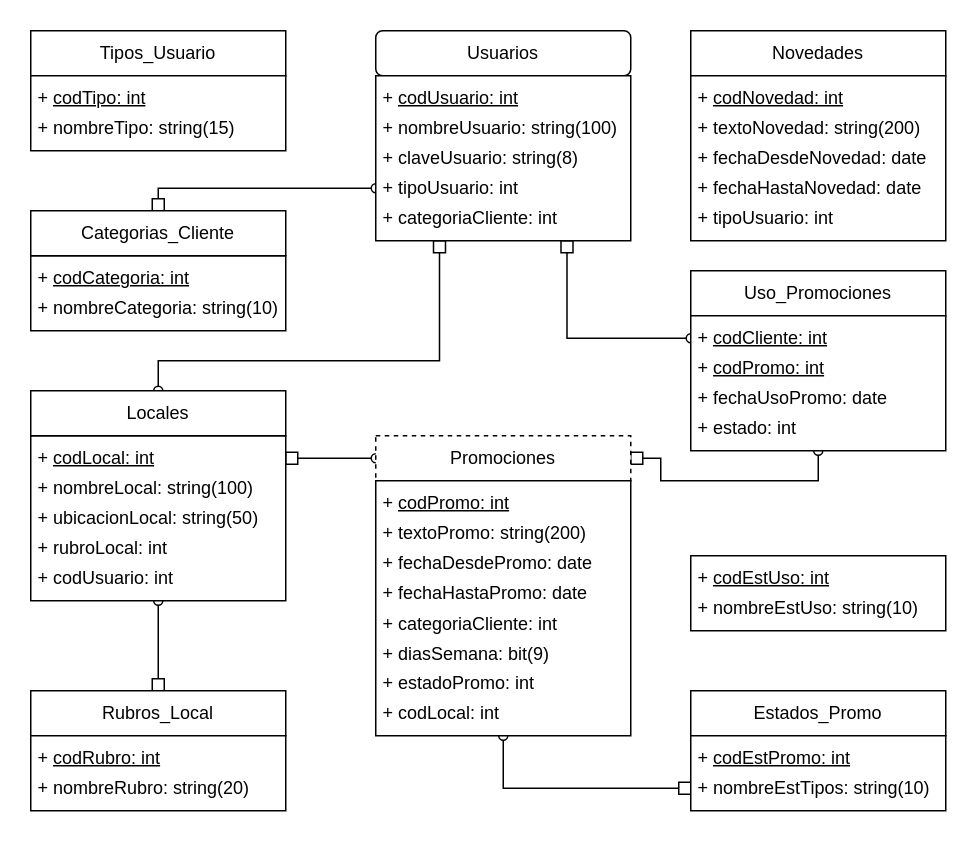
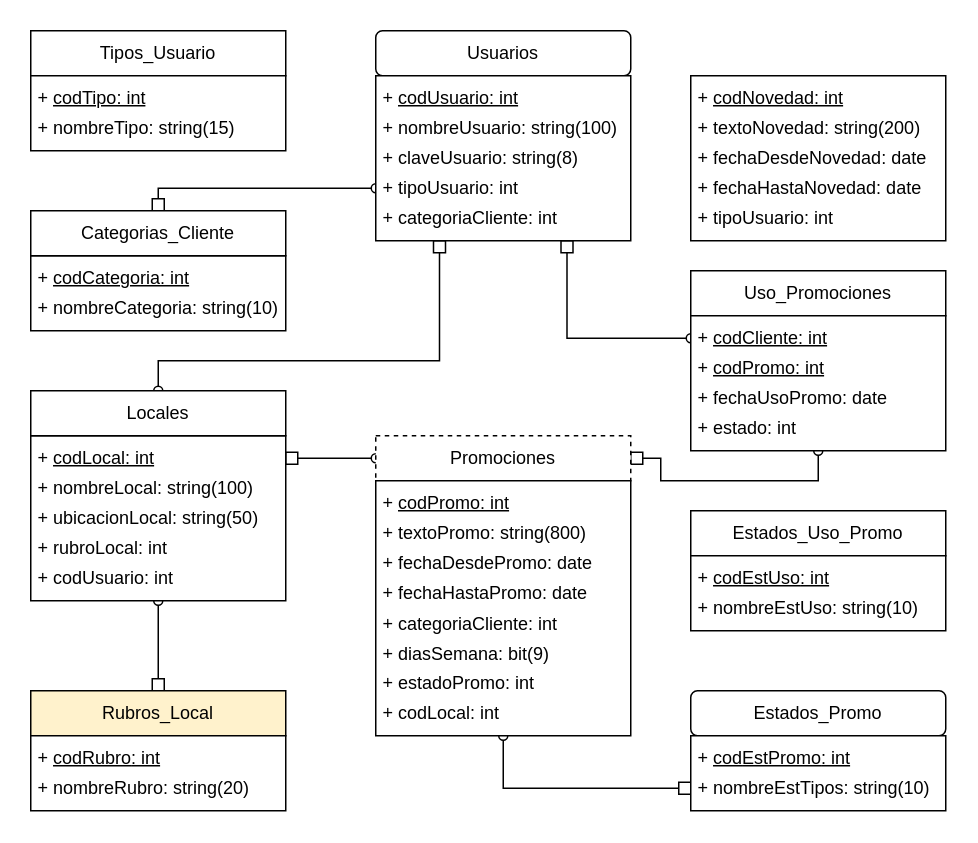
(818, 53) -> none
(500, 533) -> (500, 533)
none -> (818, 533)
(158, 713) -> (158, 713)
(818, 713) -> (818, 713)
